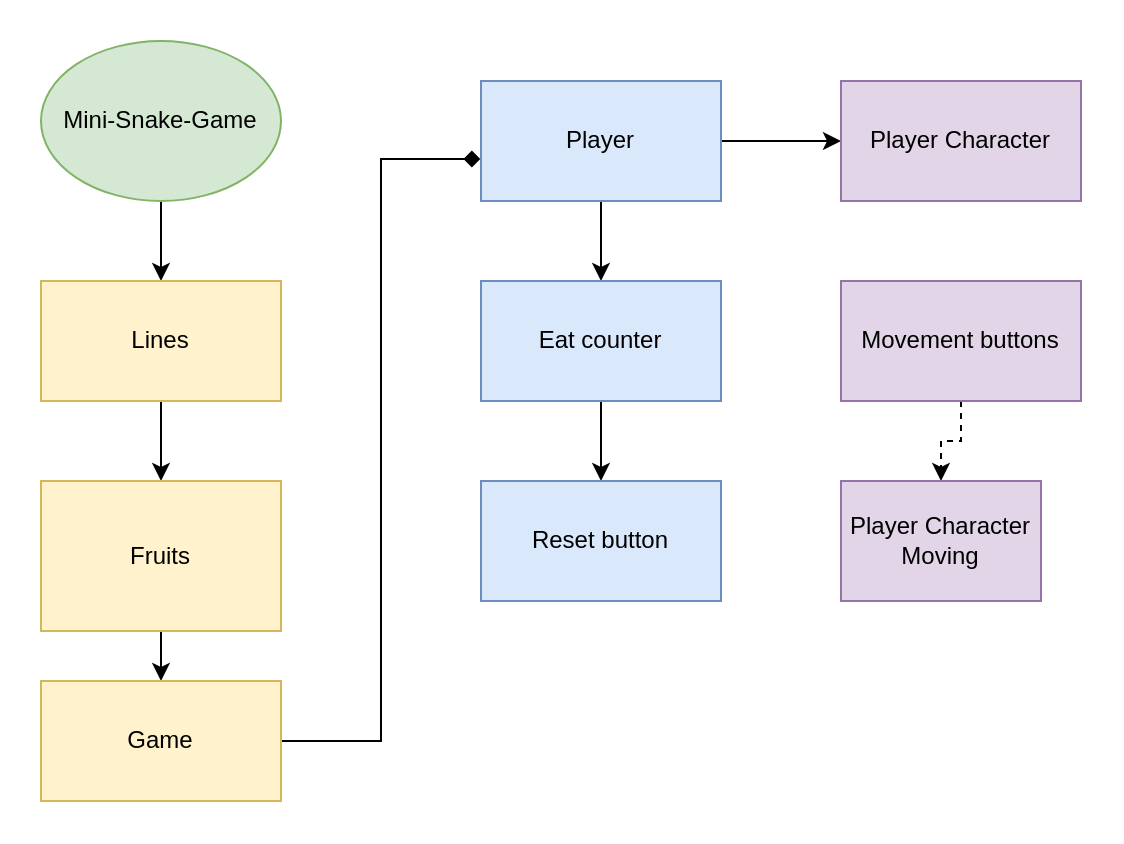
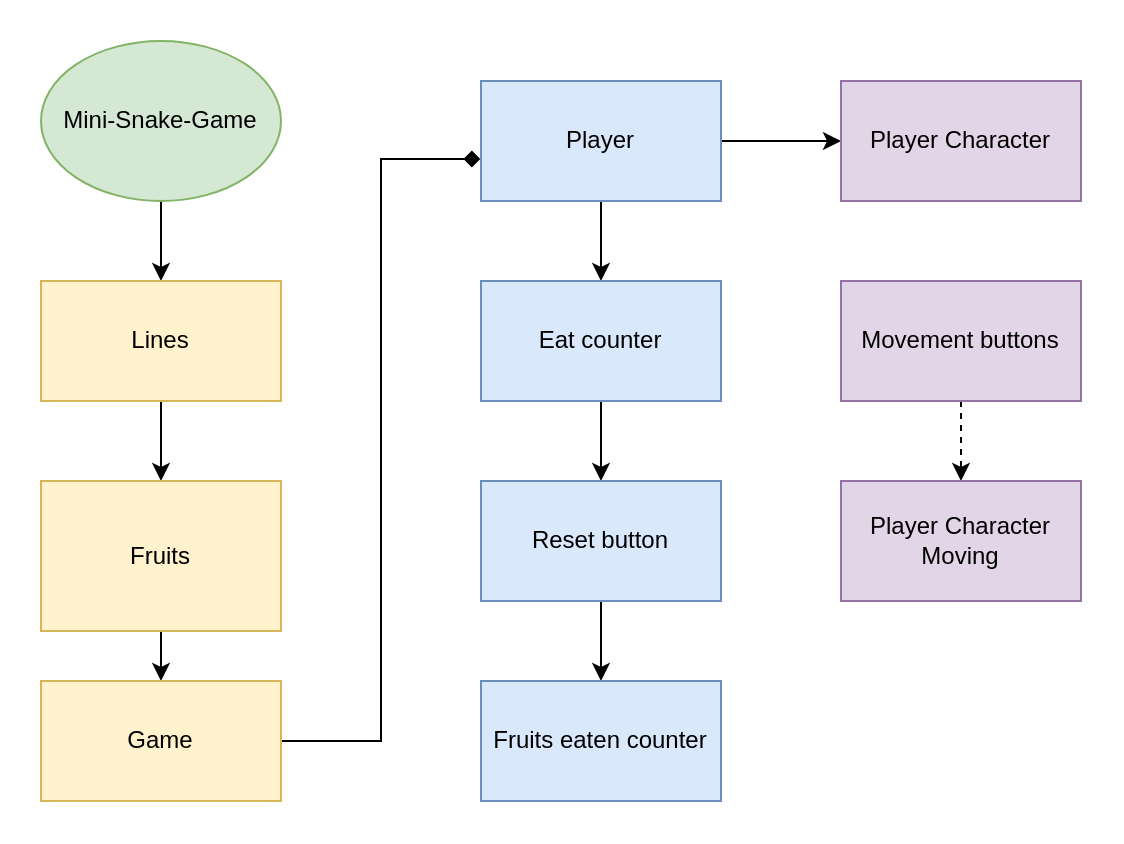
(941, 541) -> (961, 541)
none -> (601, 634)
none -> (601, 741)
